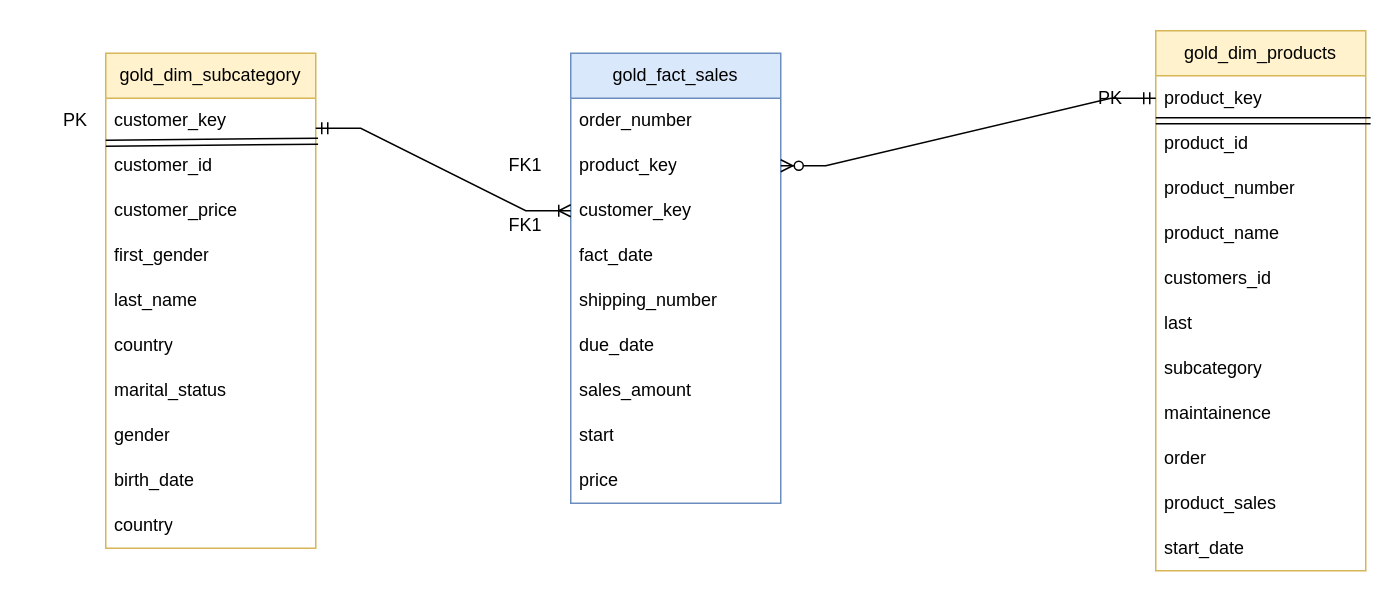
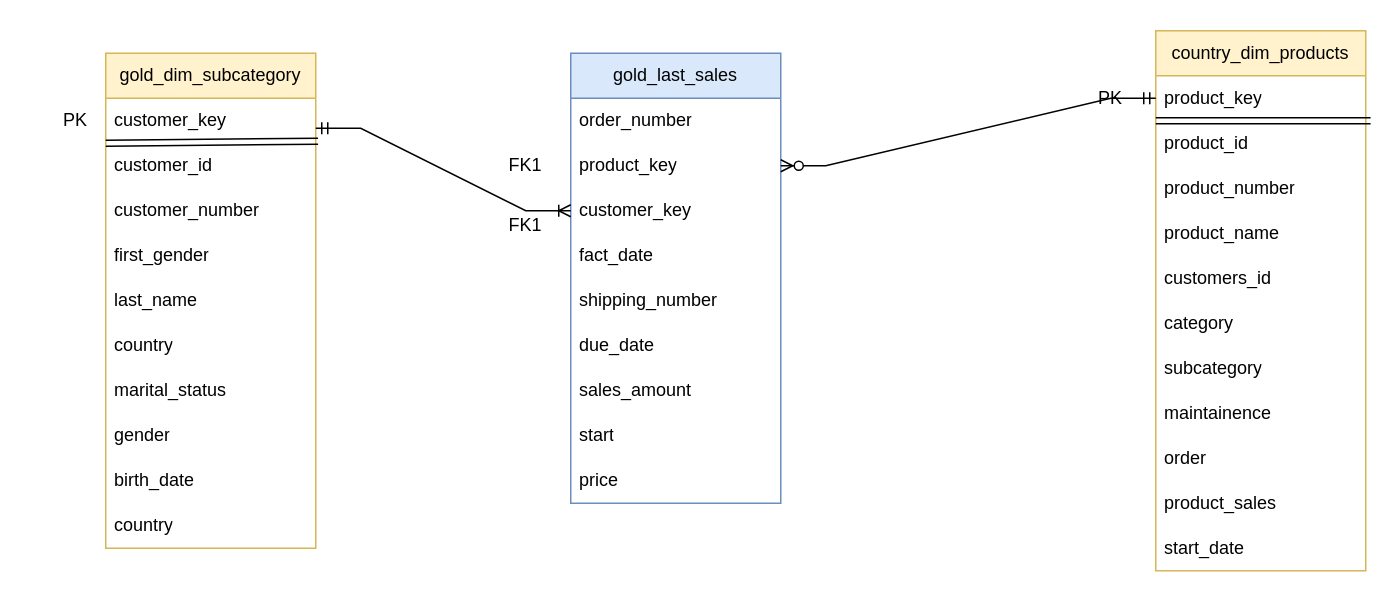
(1261, 53) -> (1261, 53)
(676, 76) -> (676, 76)
(183, 211) -> (190, 211)
(1183, 323) -> (1205, 323)
